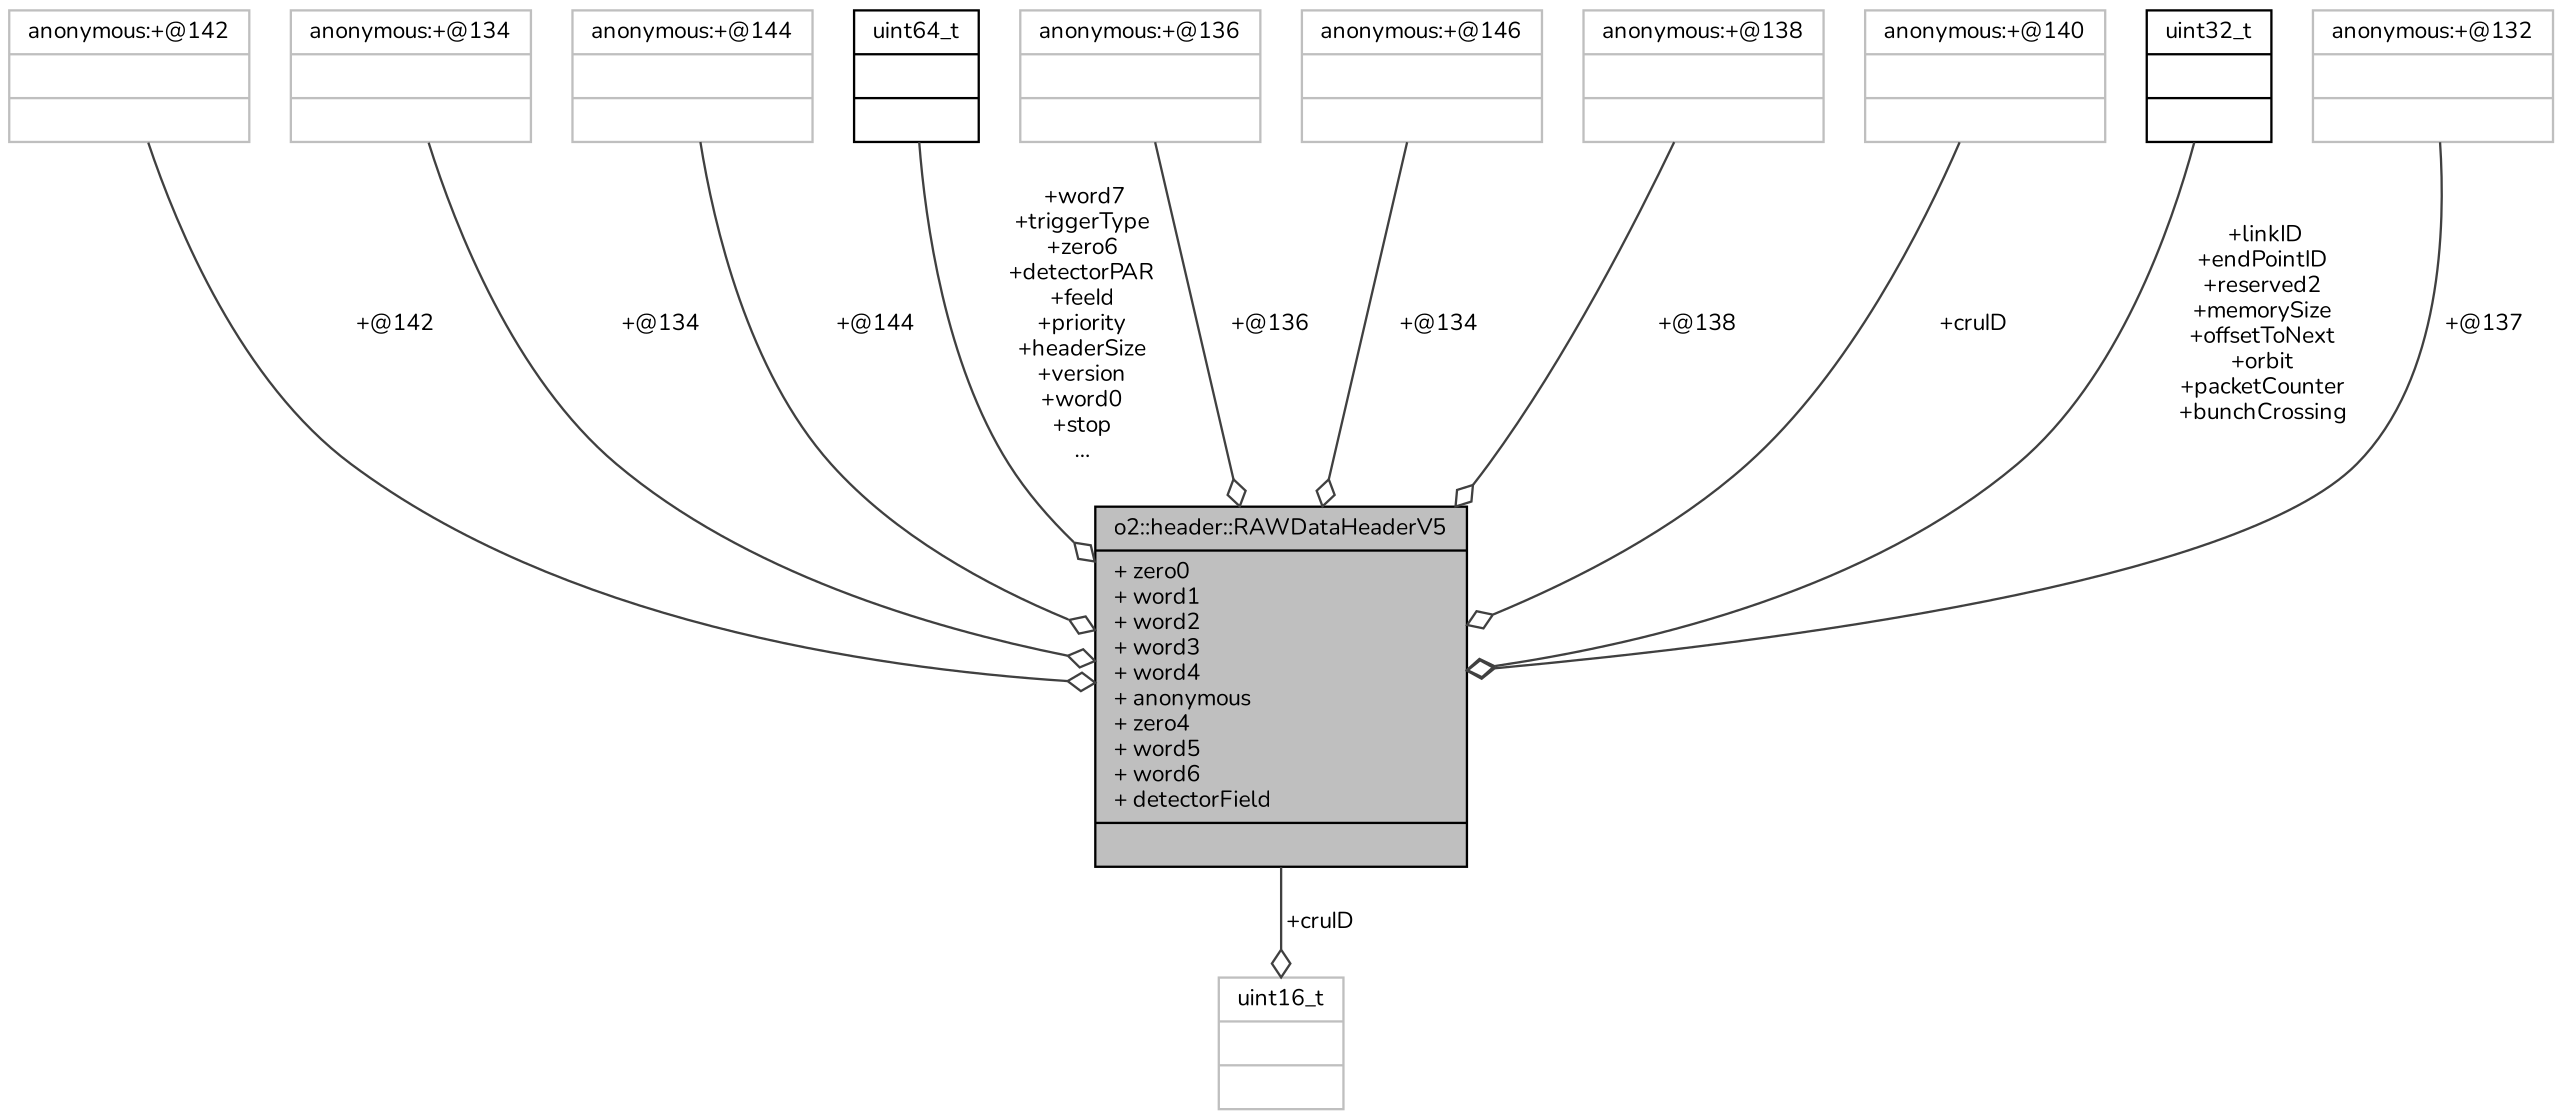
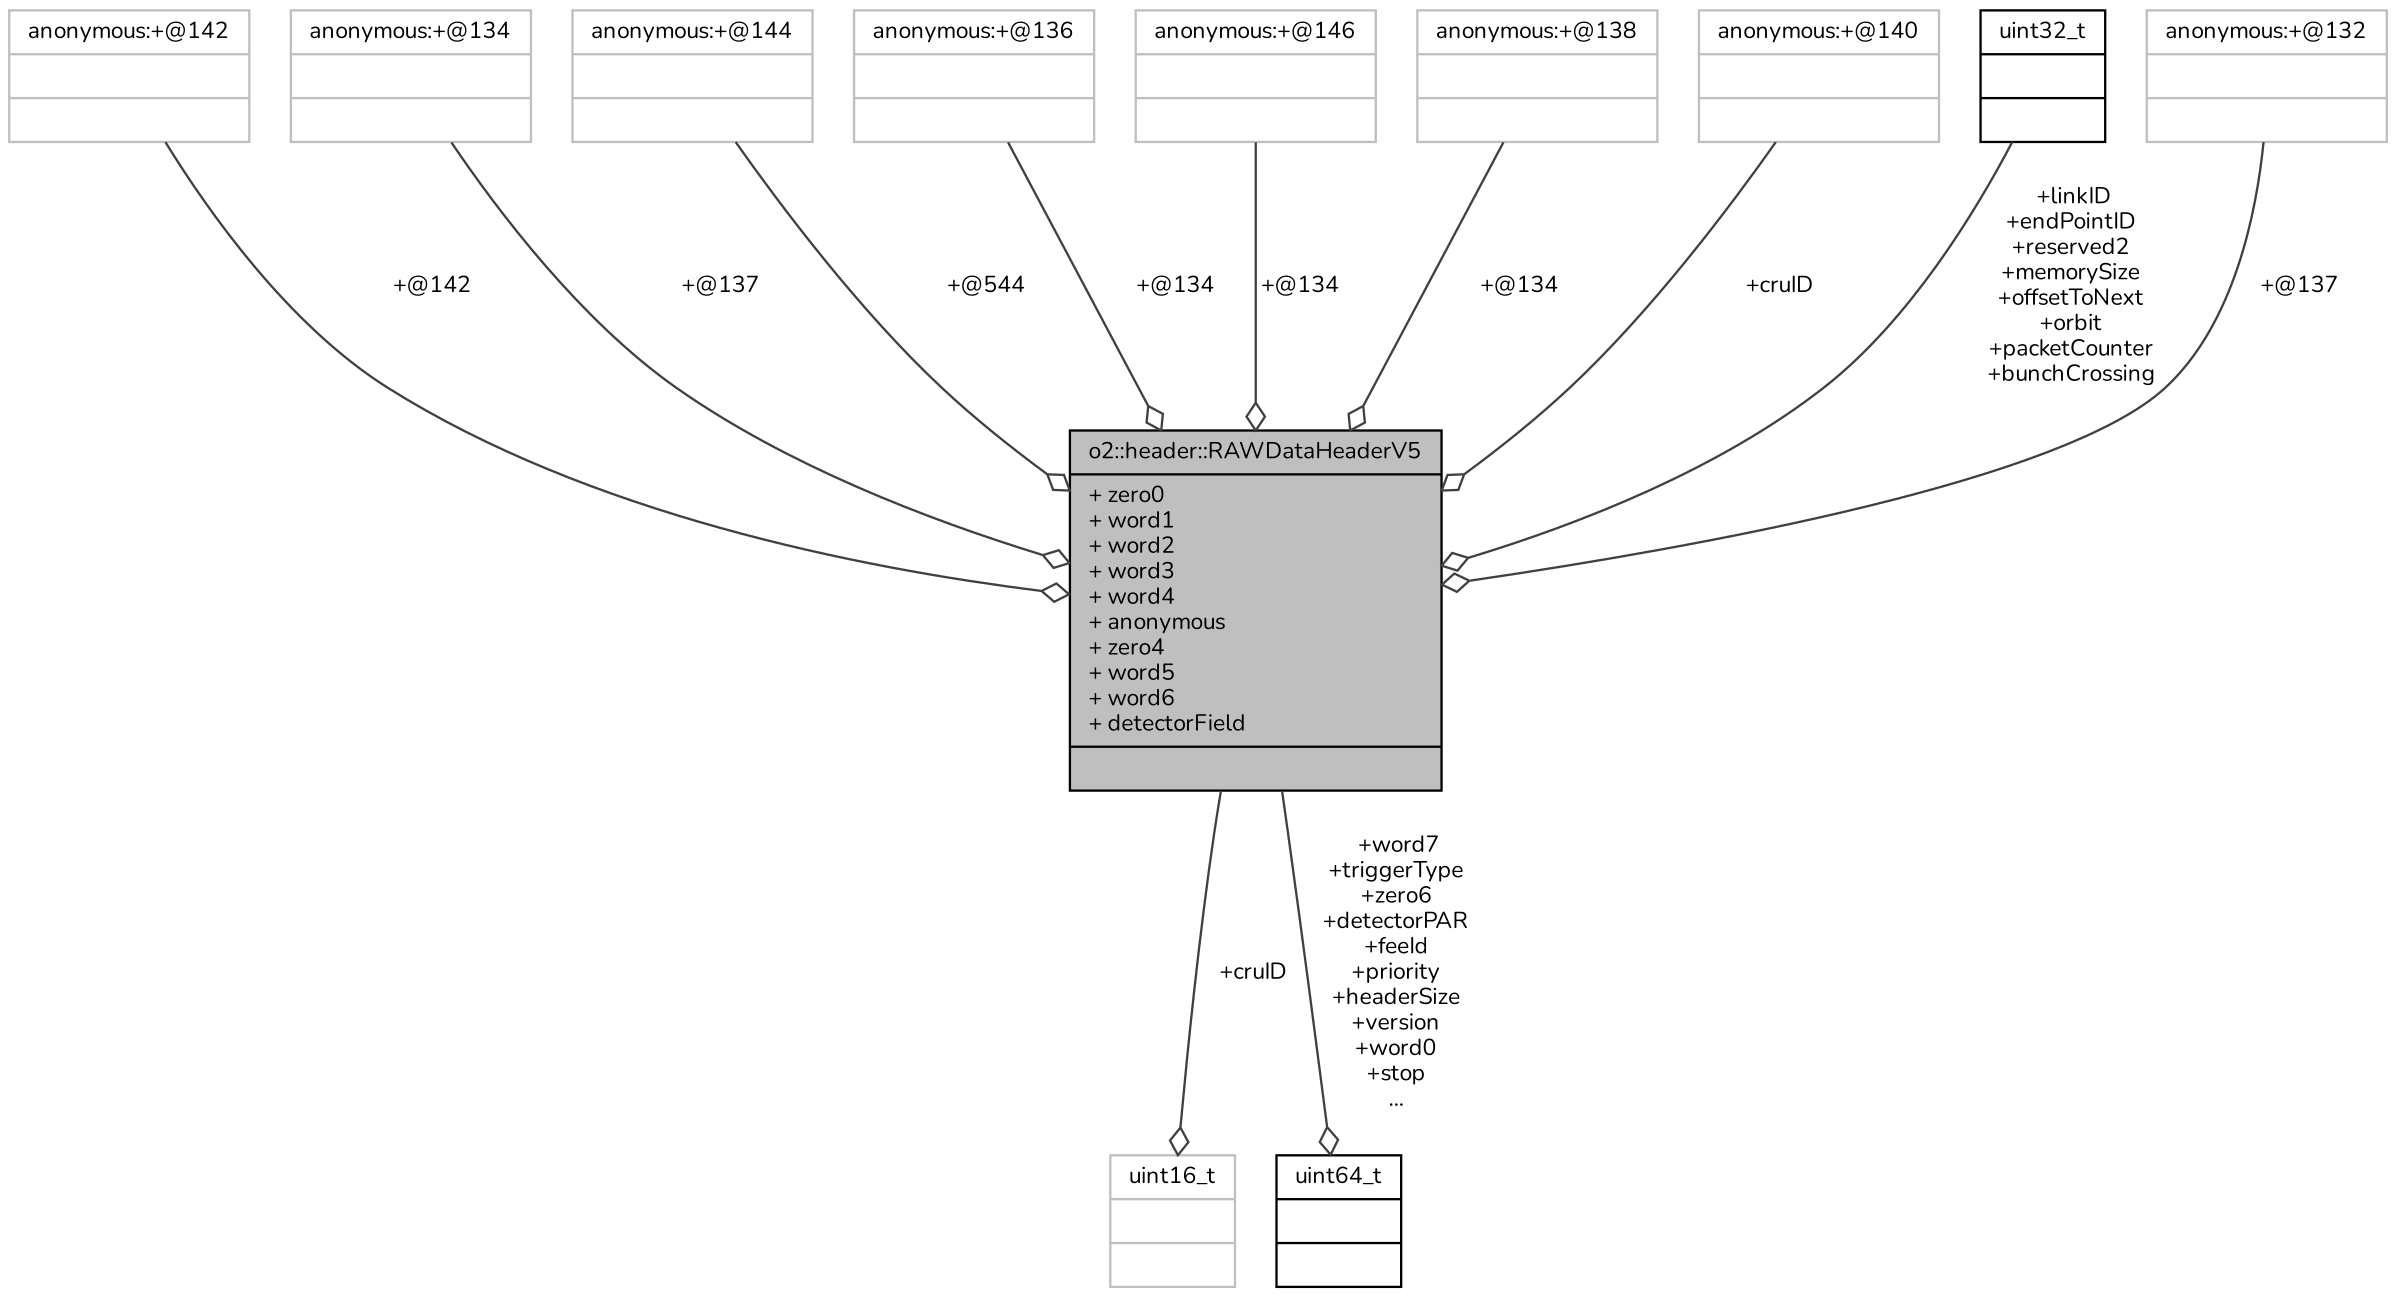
(659, 324) -> (719, 286)
(874, 324) -> (985, 286)
(1268, 324) -> (1174, 286)
(1695, 324) -> (1518, 286)
(960, 357) -> (1305, 959)
